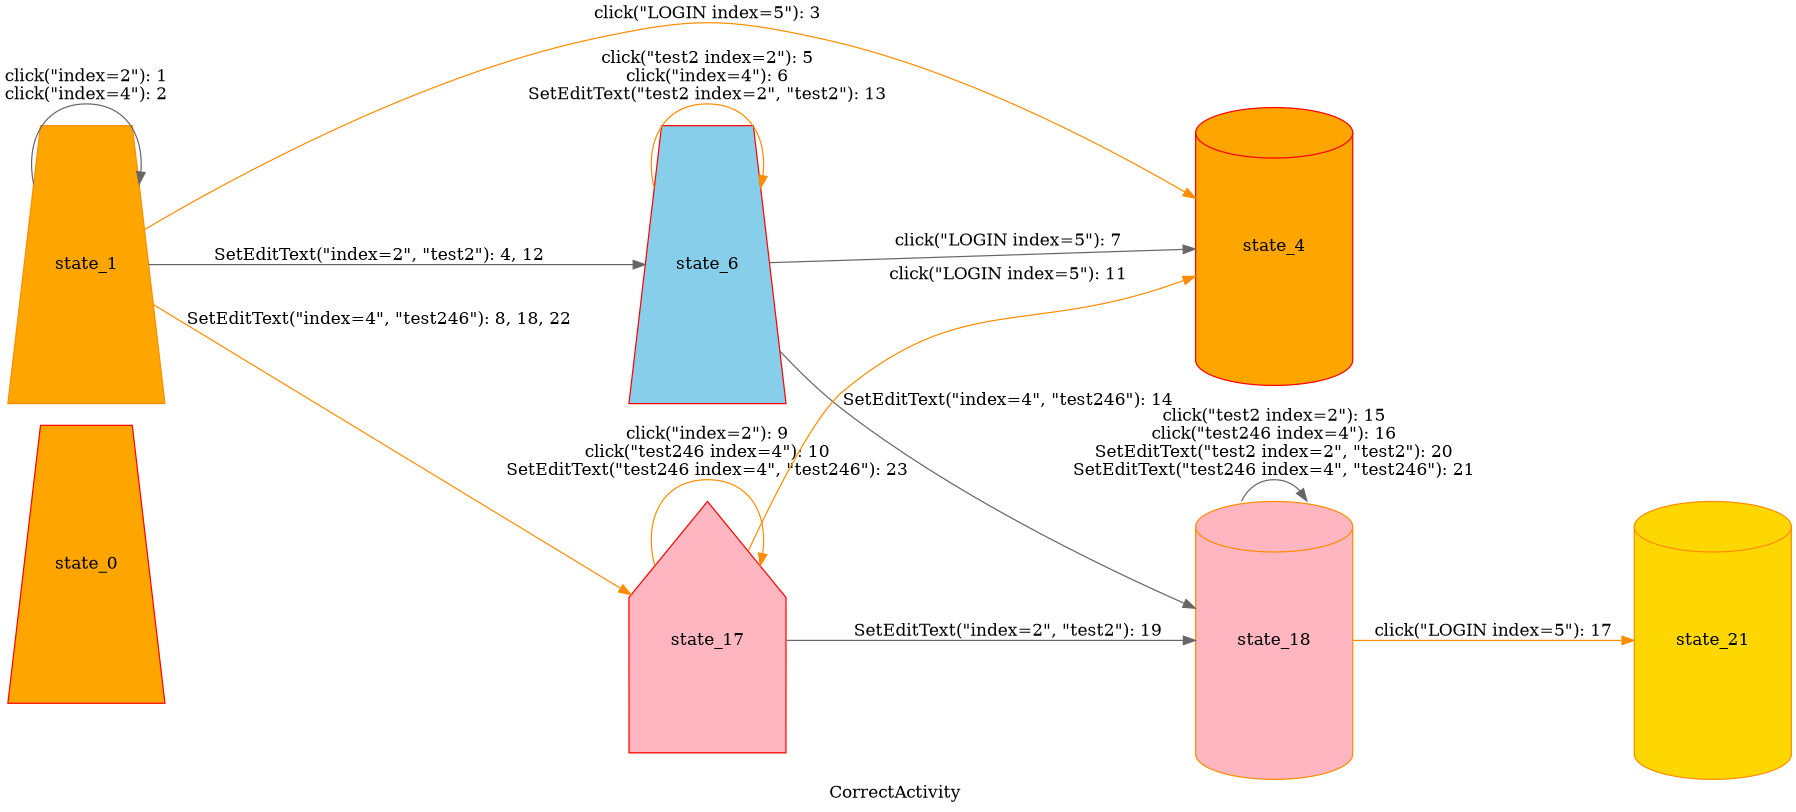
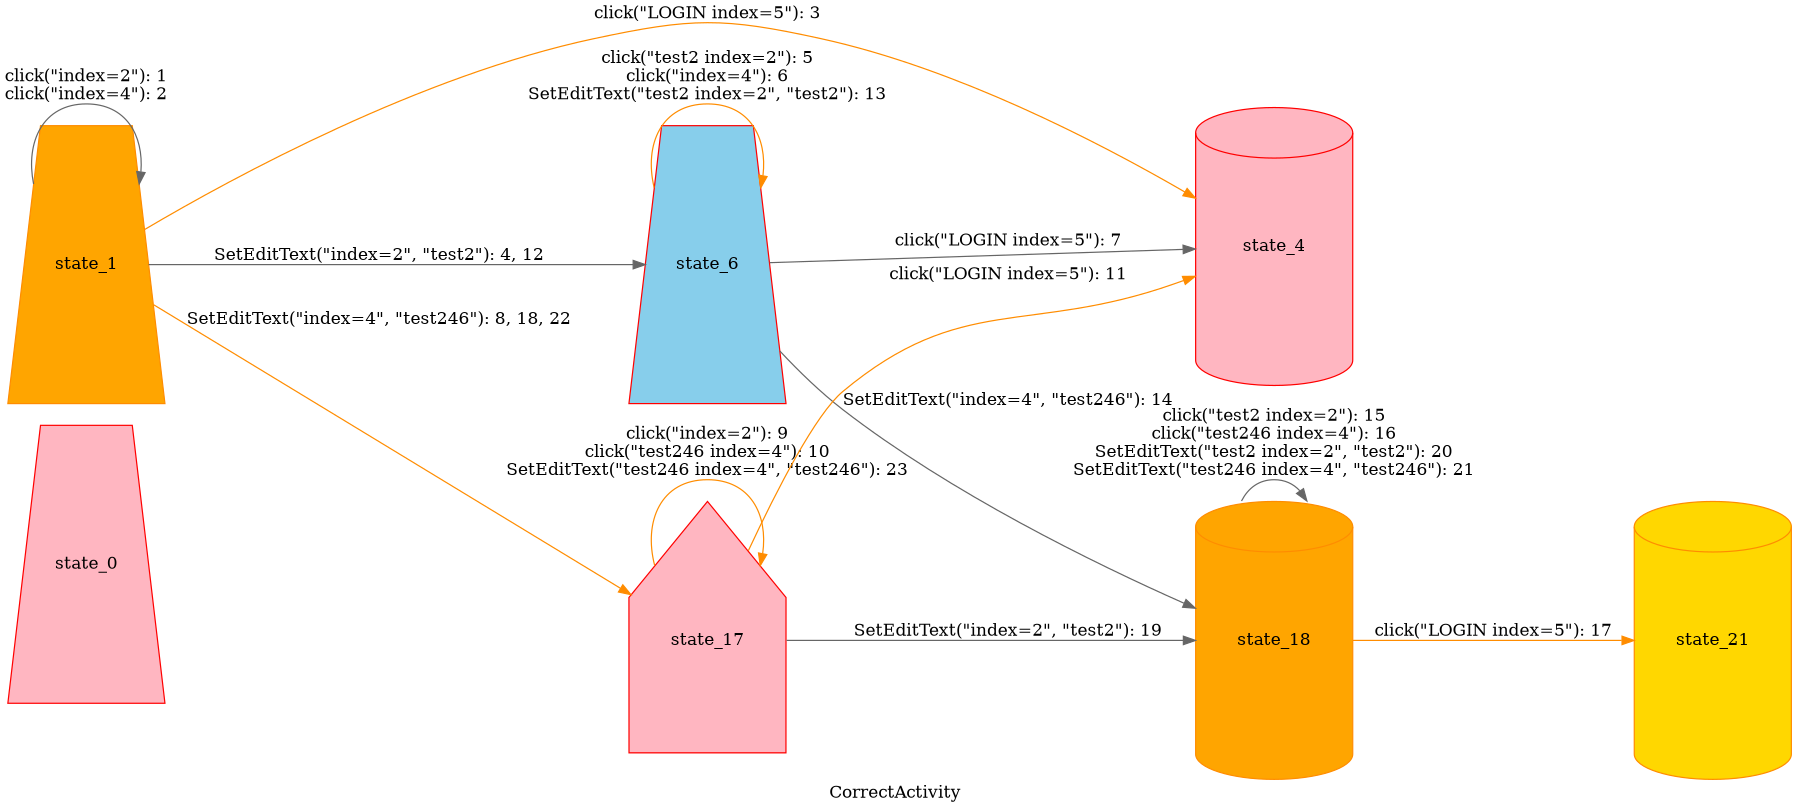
(1274, 246) -> (1274, 246)
(86, 564) -> (86, 564)
(1274, 640) -> (1274, 640)
